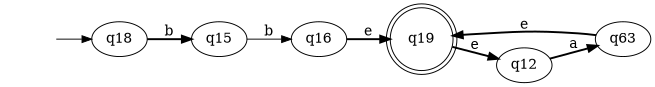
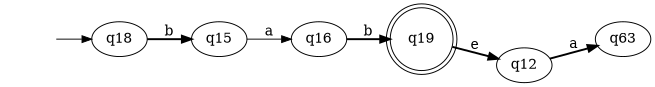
(269, 32) -> (269, 32)
(368, 32) -> (368, 32)
(529, 32) -> none
